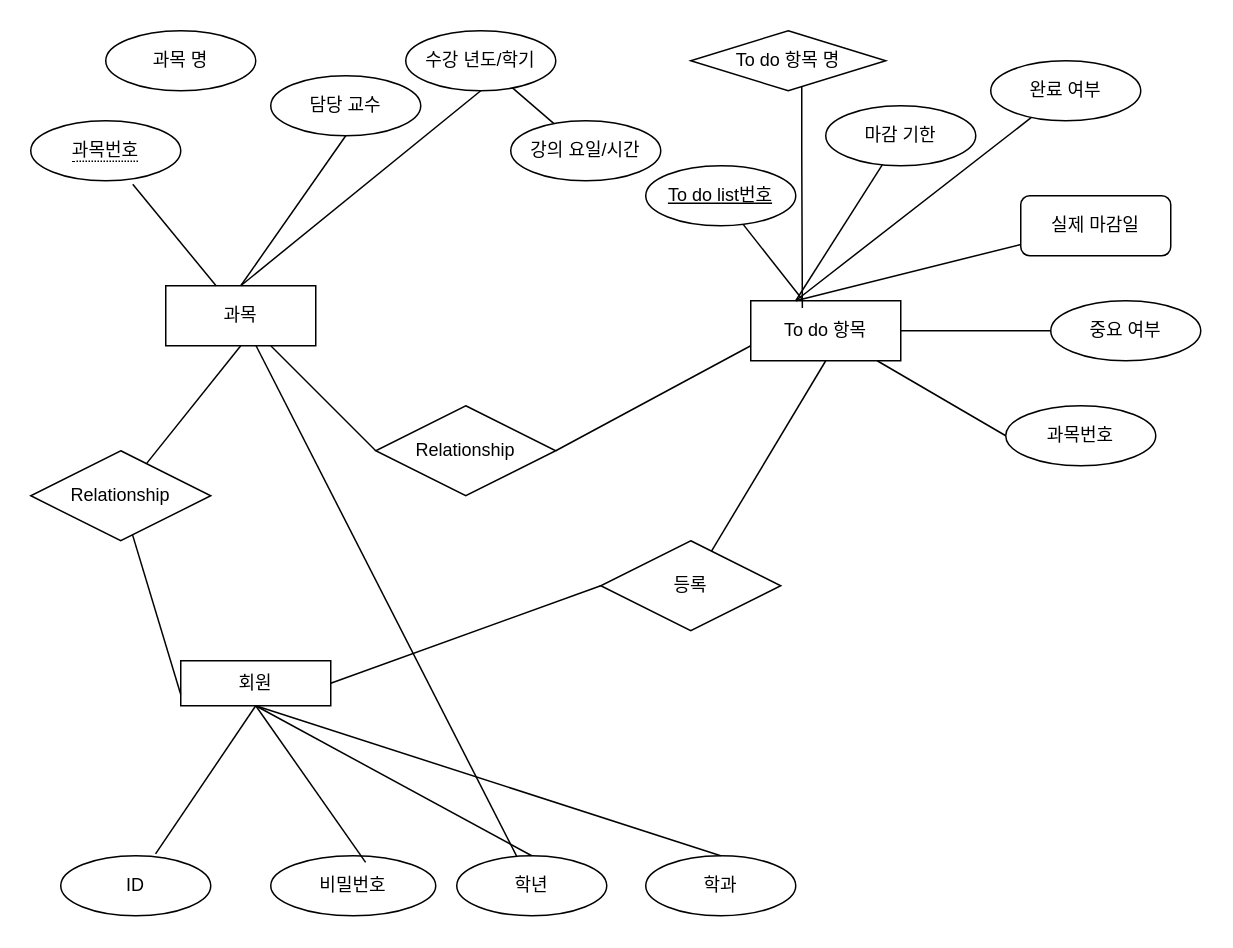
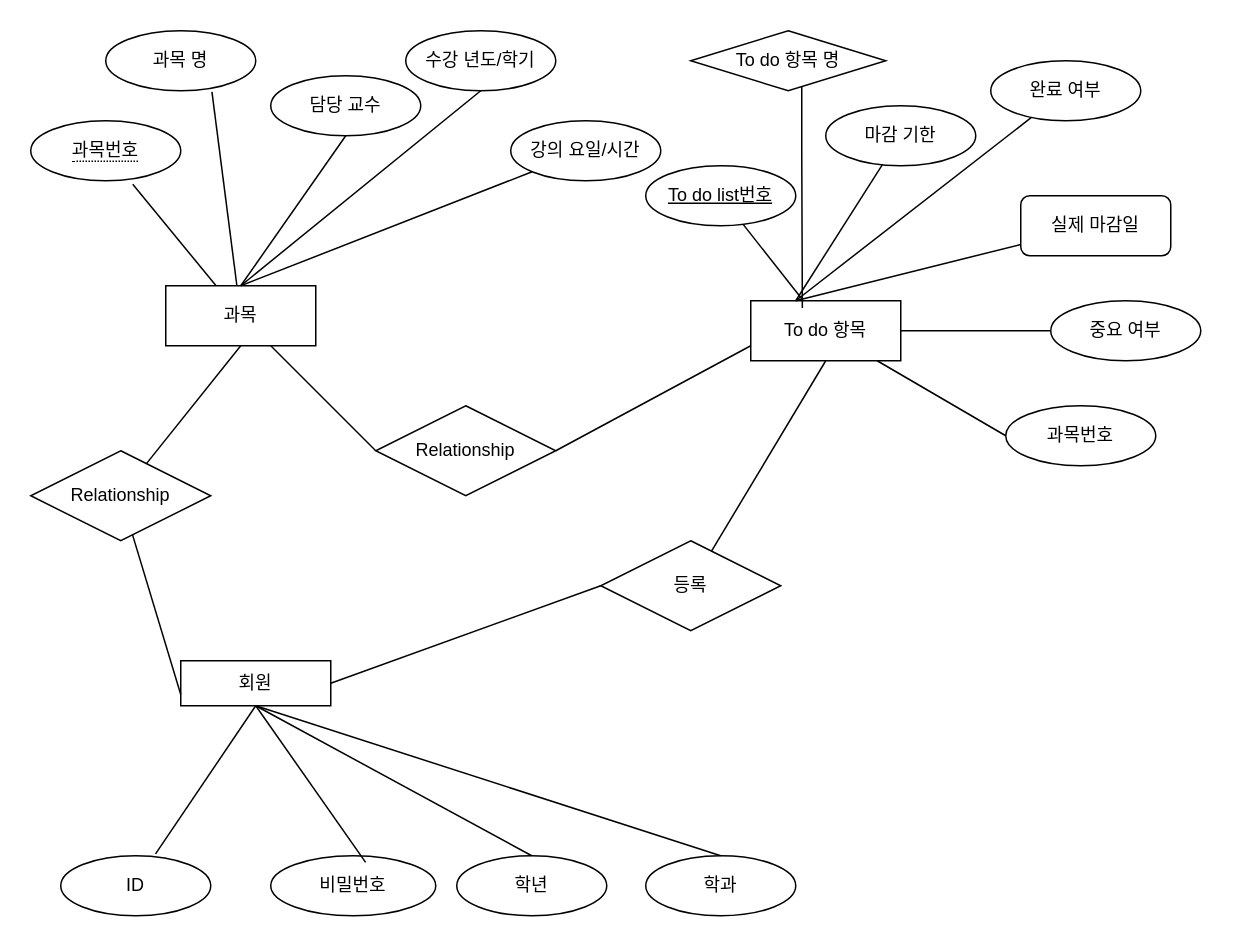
(533, 106) -> (388, 228)
(386, 601) -> (224, 189)
